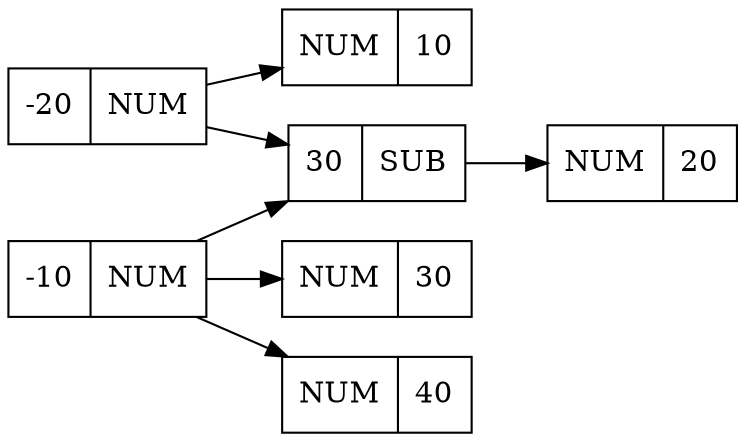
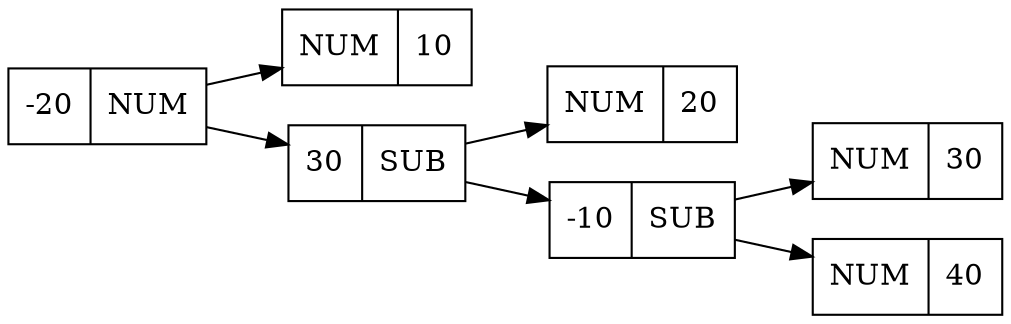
(232, 225) -> (497, 189)
(148, 278) -> (683, 219)
